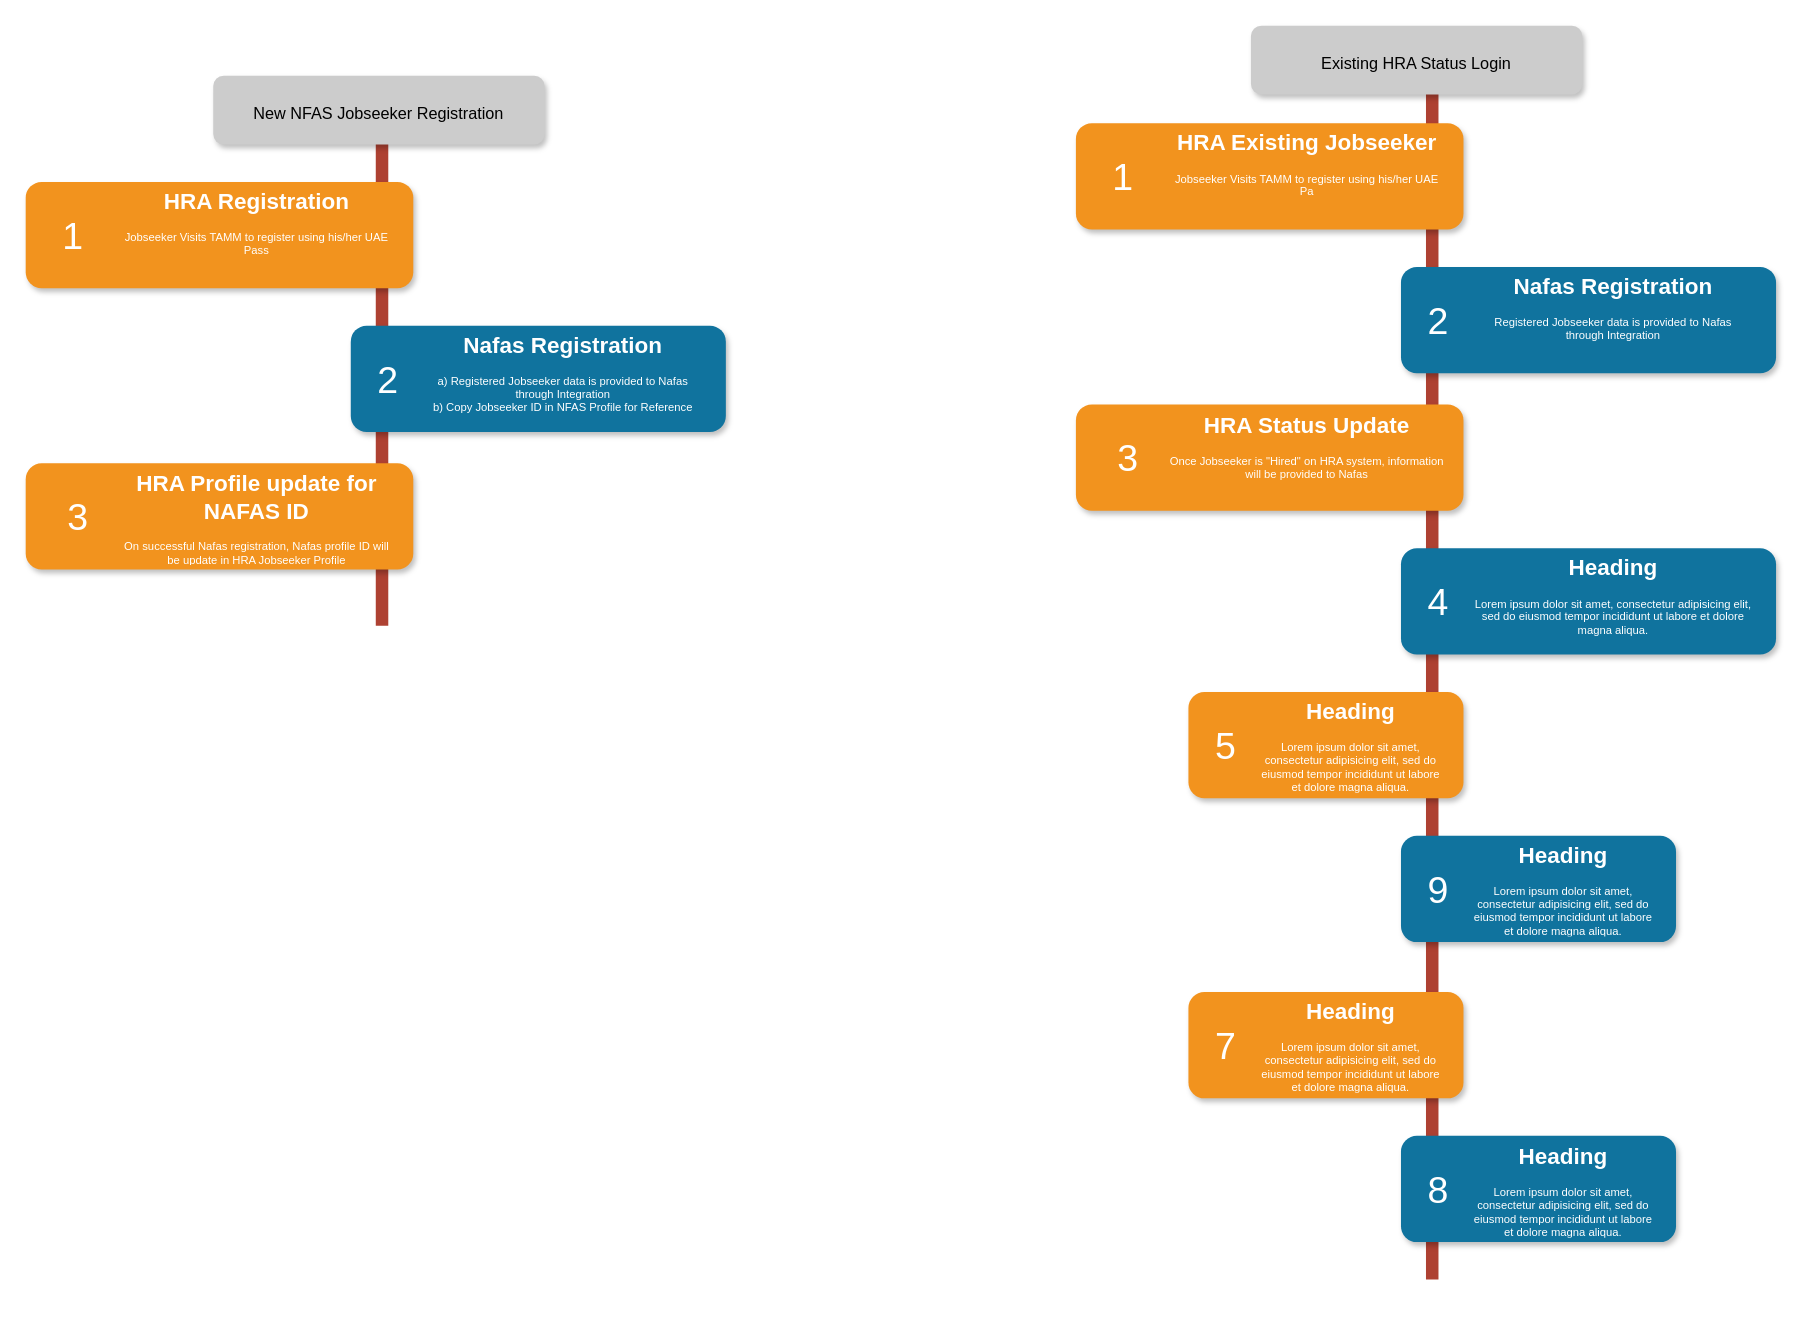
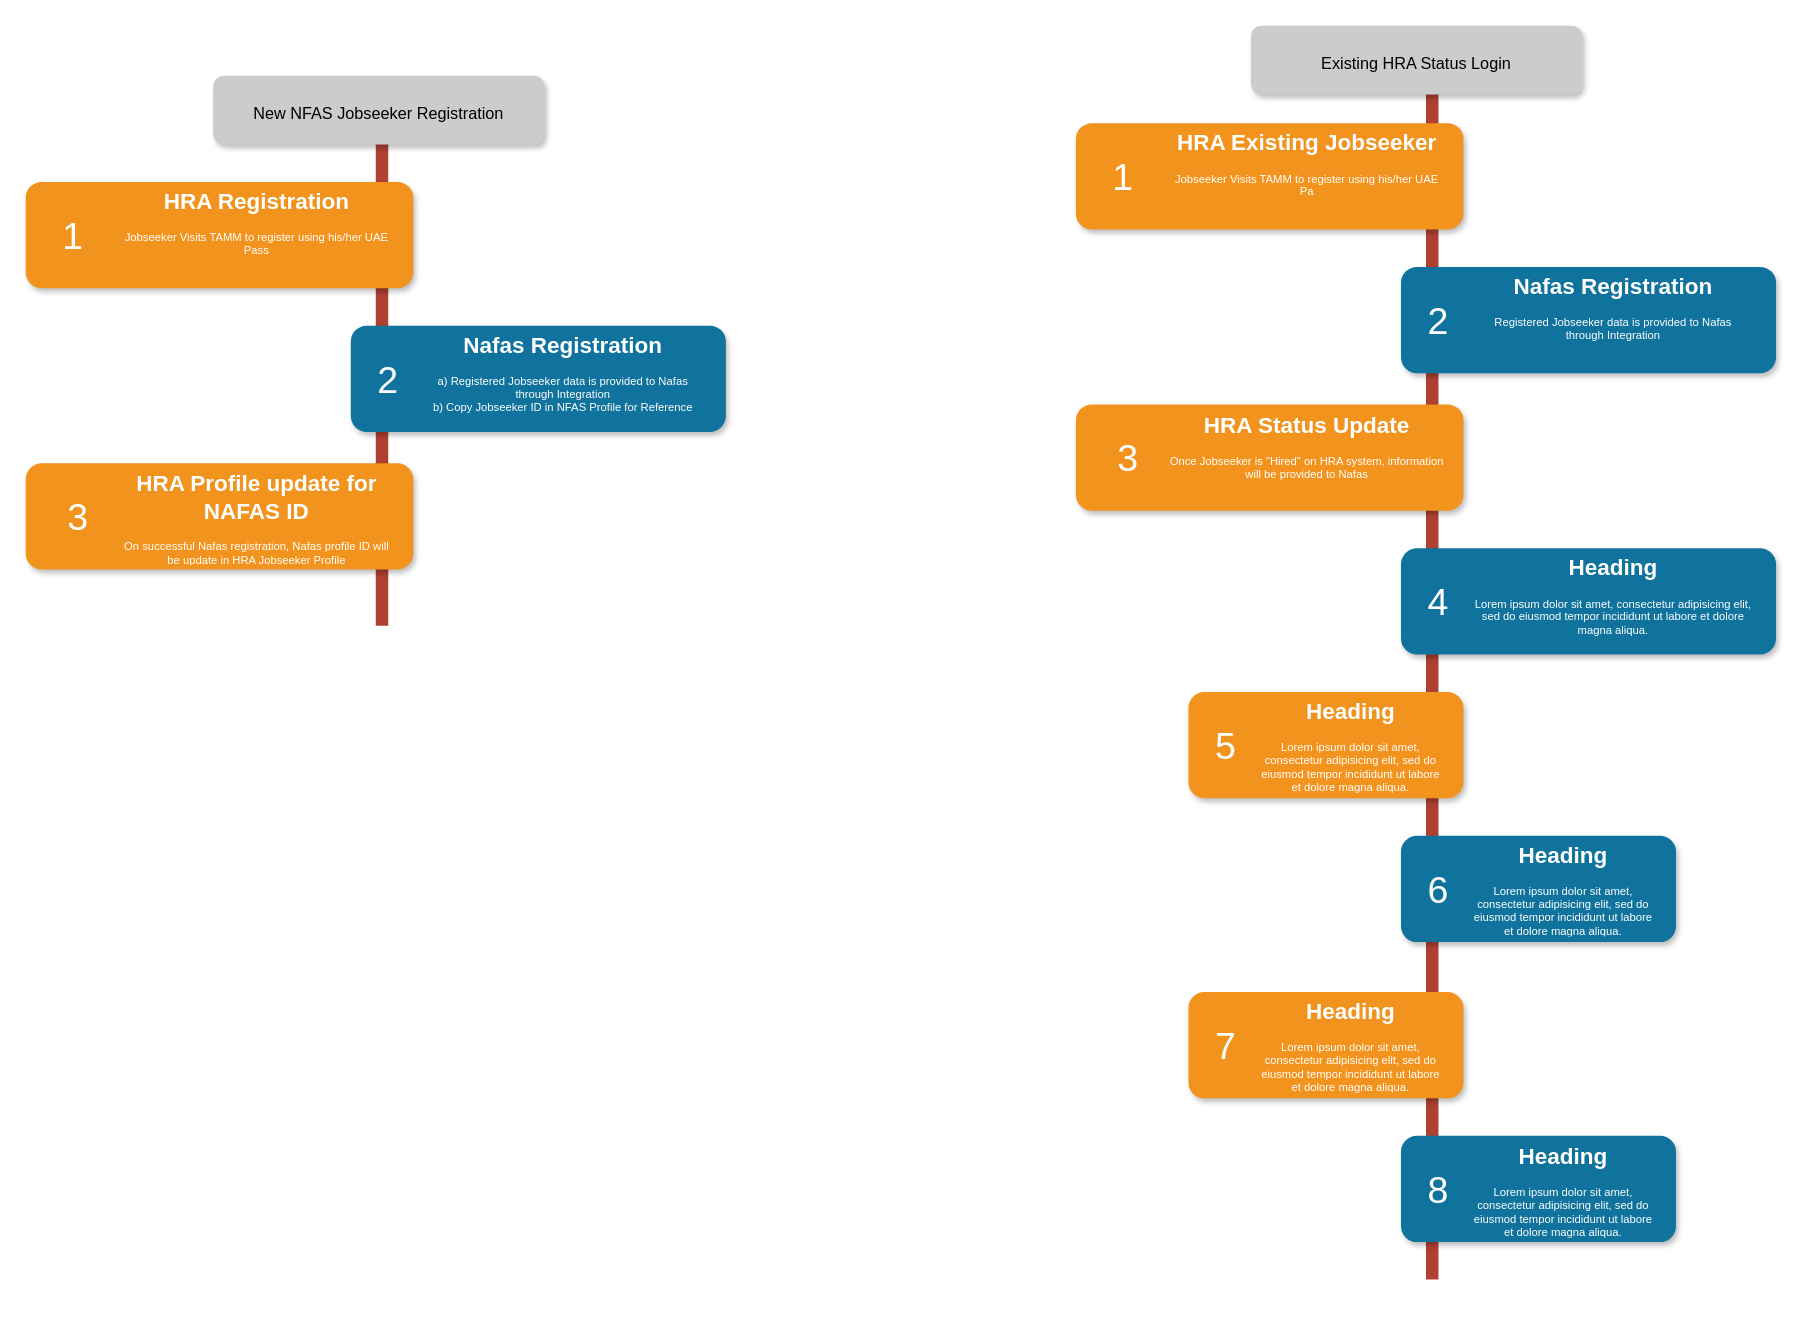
(1438, 889) -> (1438, 889)
